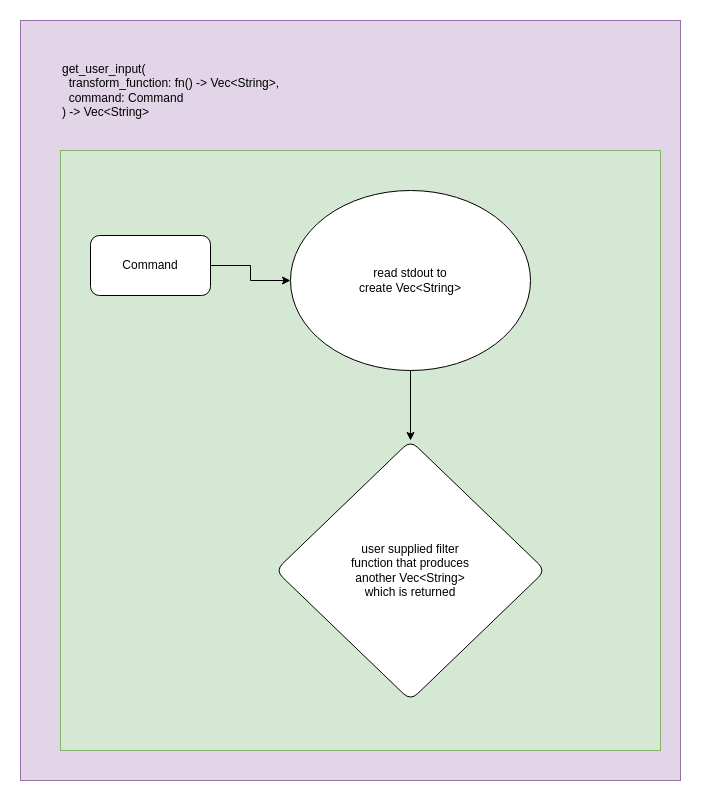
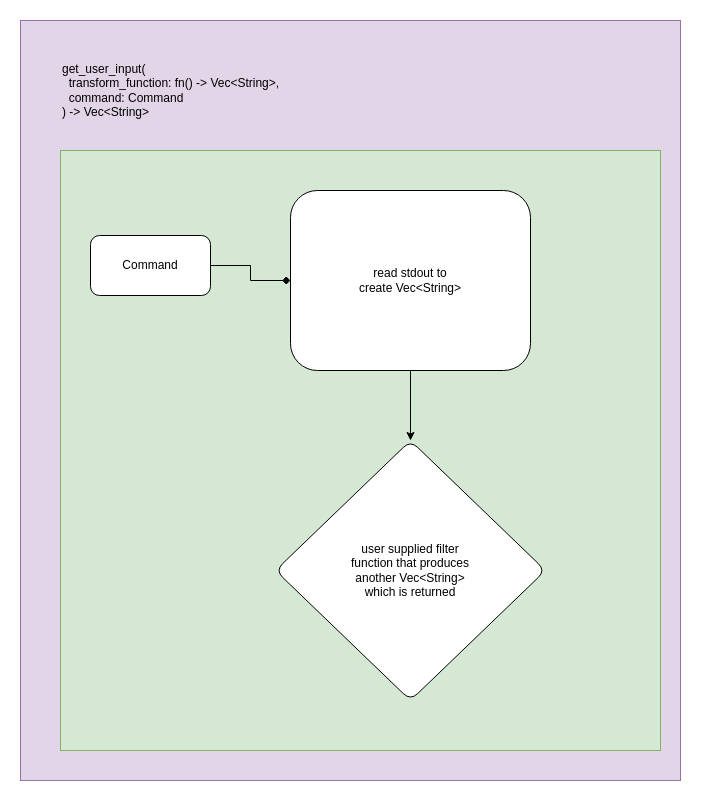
(282, 281) -> (282, 281)
(411, 281) -> (411, 281)
